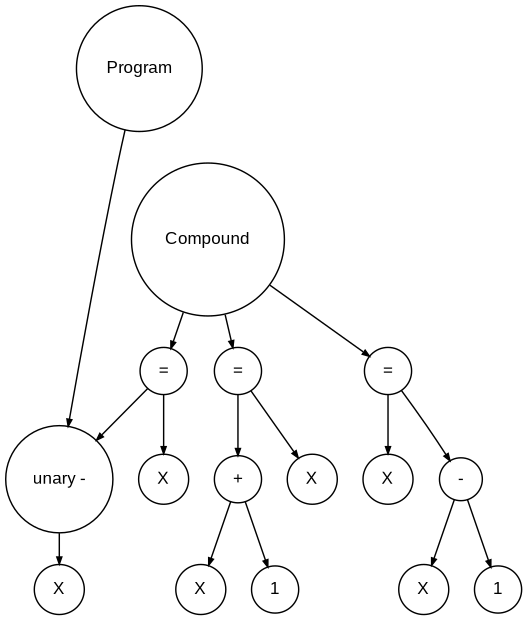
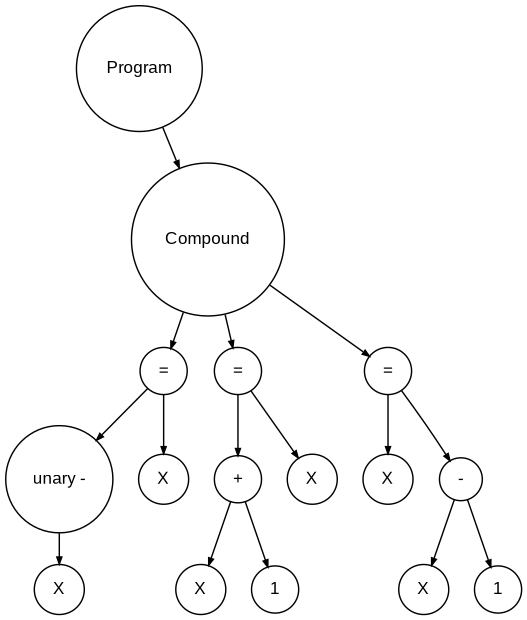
(96, 274) -> (169, 144)
